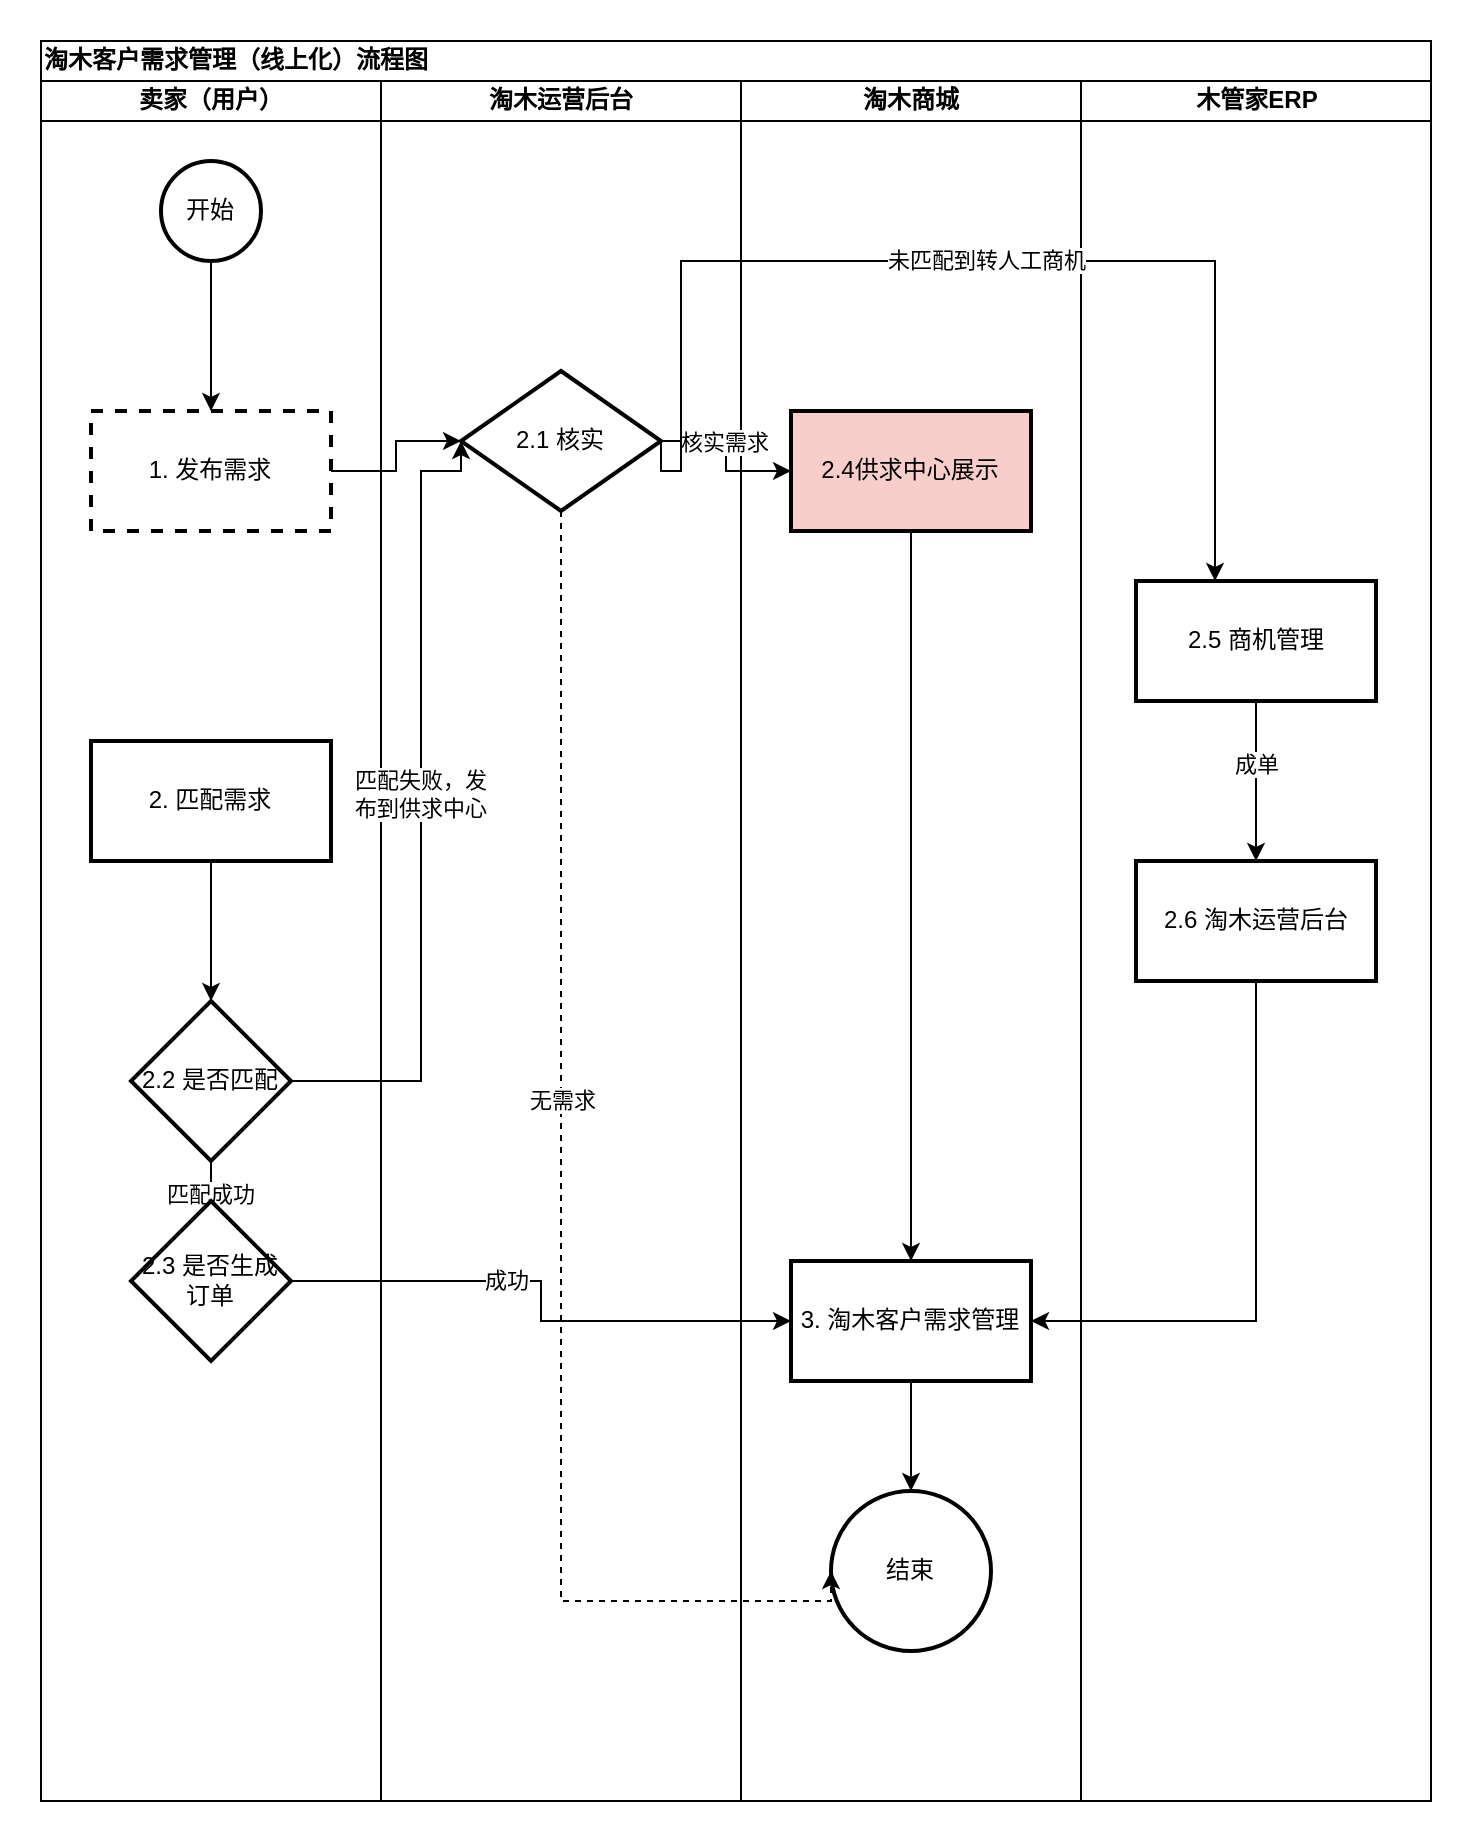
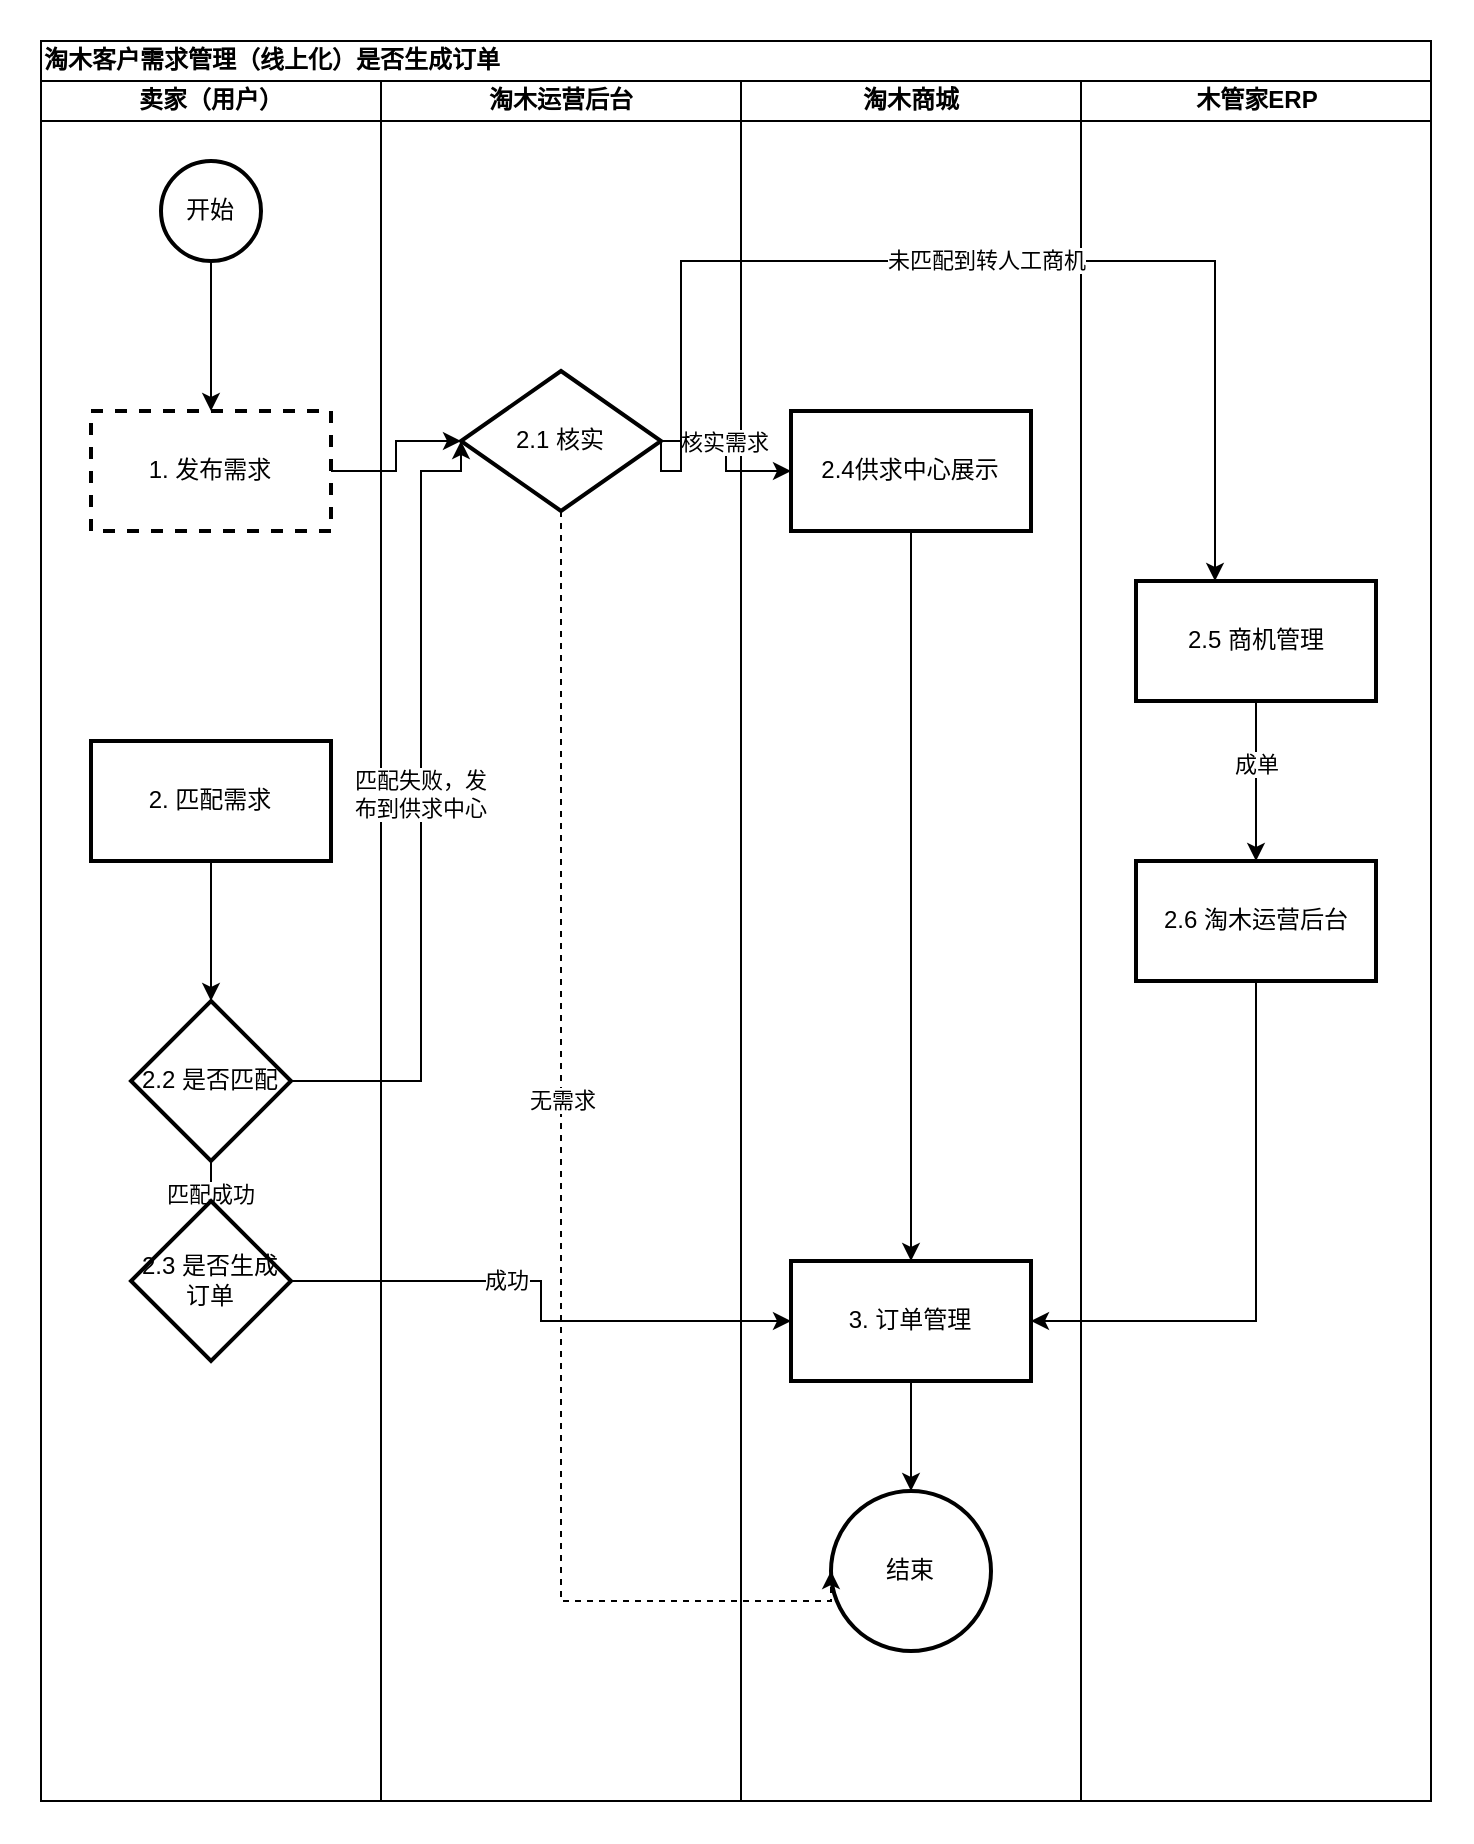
(237, 61) -> (273, 61)
(911, 471) -> (911, 471)
(911, 1321) -> (911, 1321)
